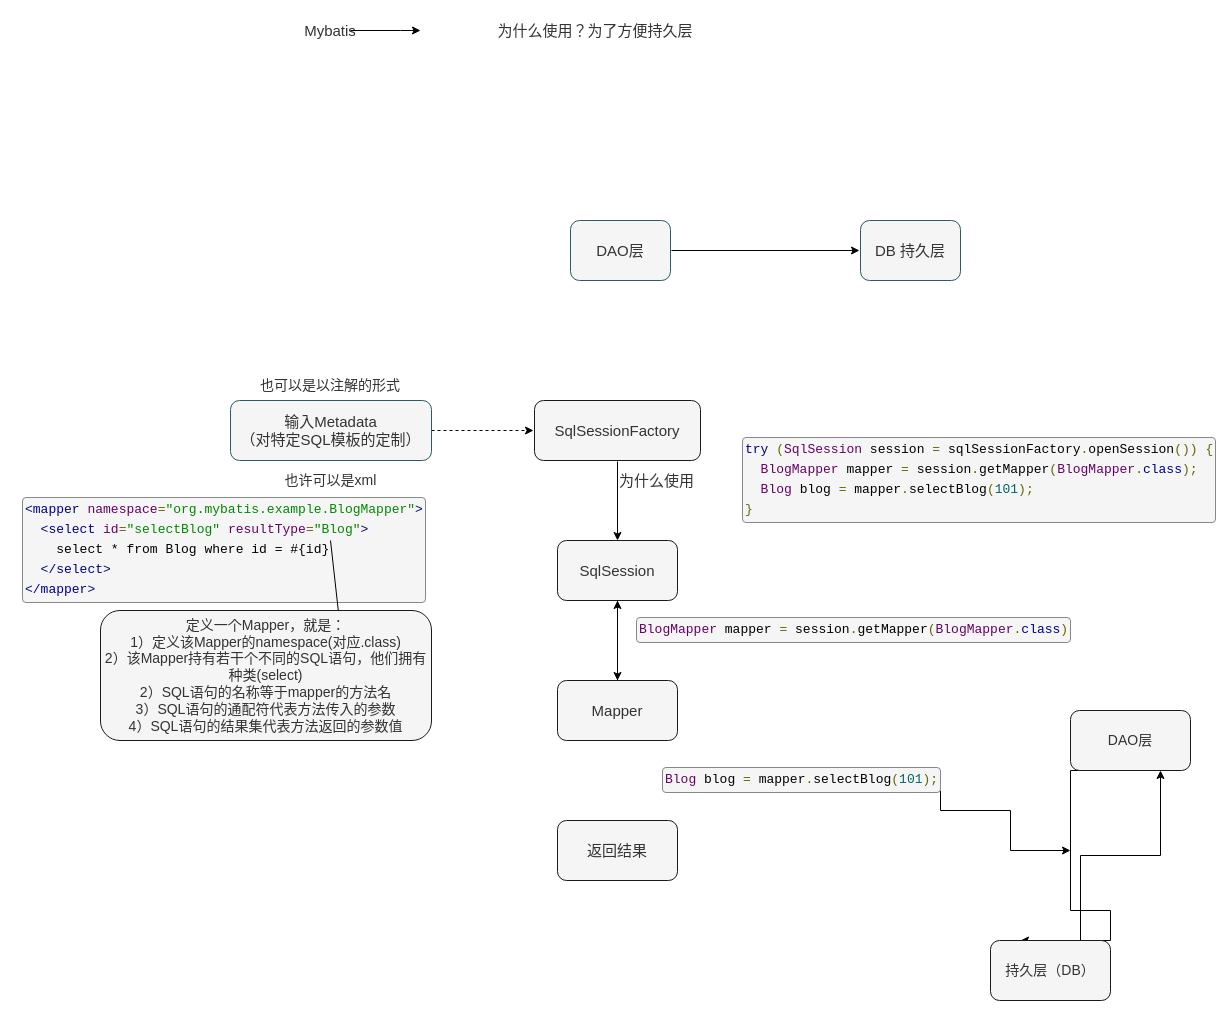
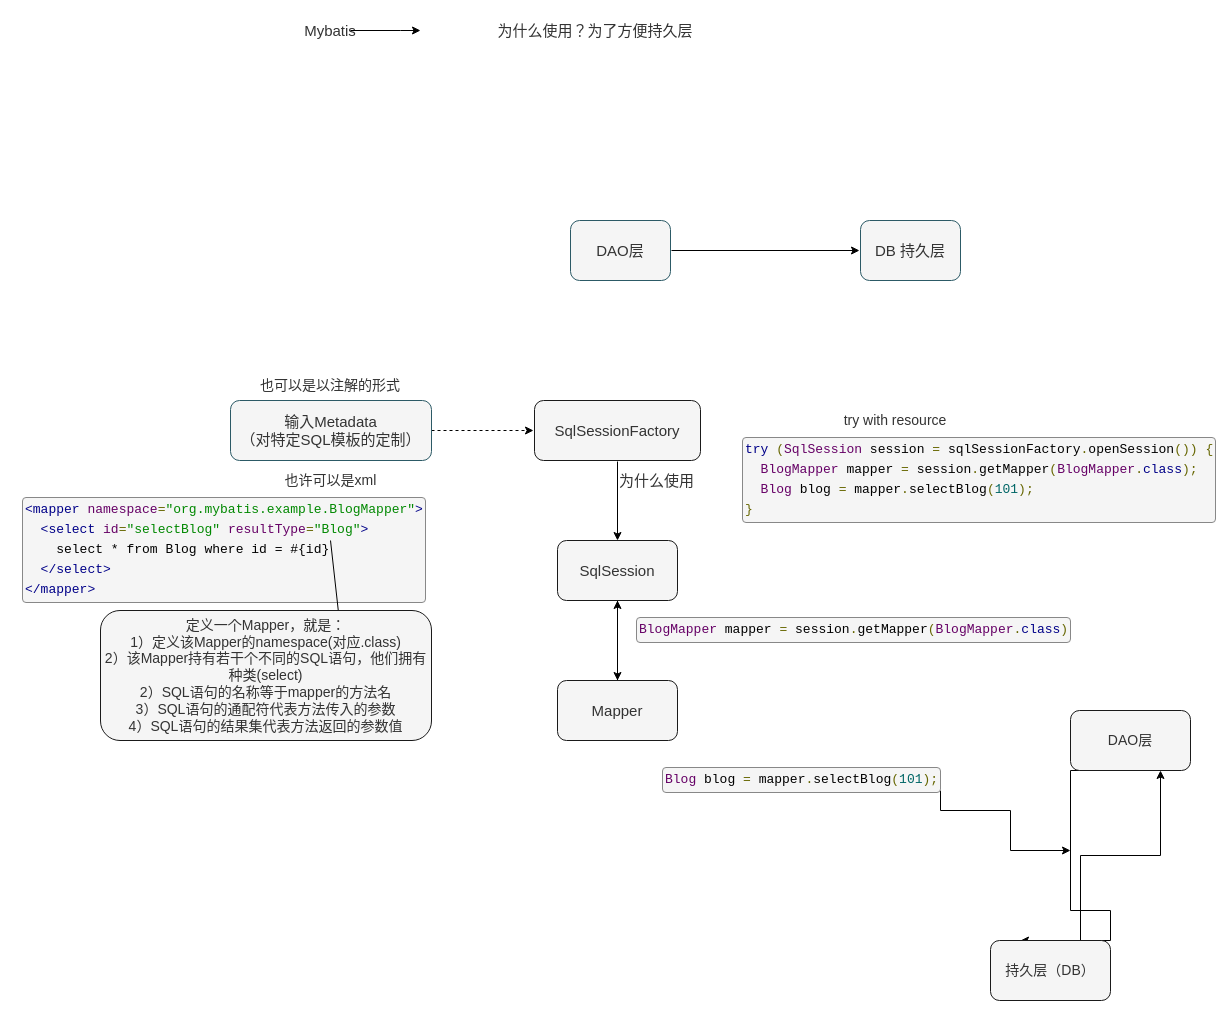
none -> (896, 421)
(618, 851) -> none
